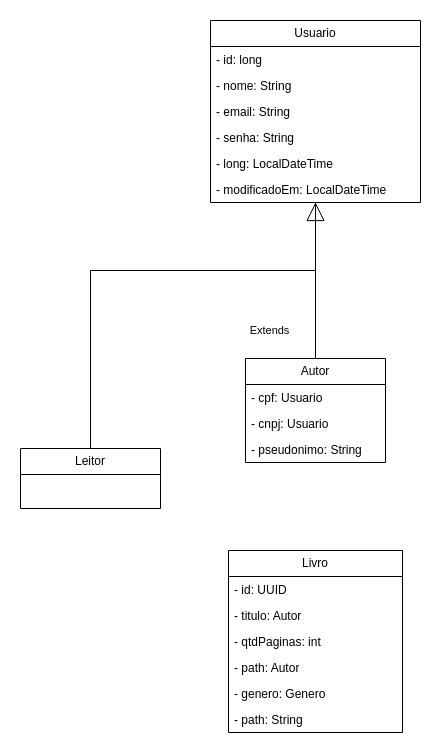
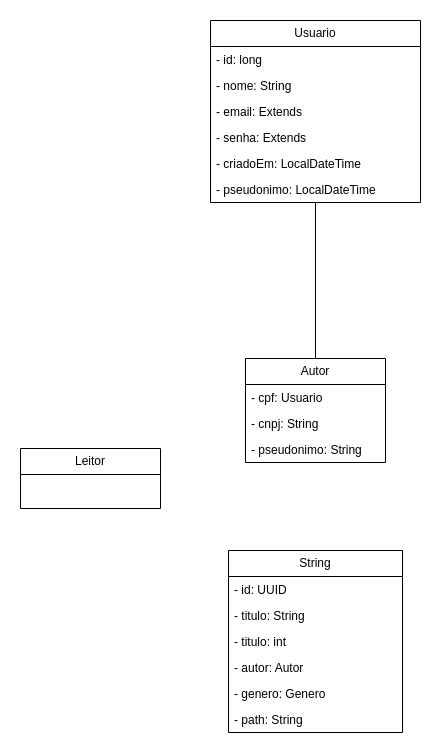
(258, 113) -> (262, 113)
(261, 139) -> (266, 139)
(278, 165) -> (291, 165)
(303, 191) -> (298, 191)
(114, 271) -> none
(296, 425) -> (292, 425)
(316, 564) -> (316, 564)
(277, 617) -> (279, 617)
(284, 643) -> (269, 643)
(274, 669) -> (277, 669)
